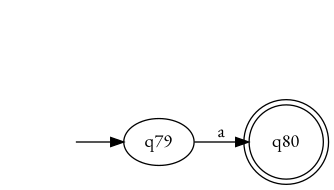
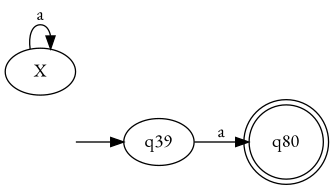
none -> (40, 72)
(159, 142) -> (159, 142)
